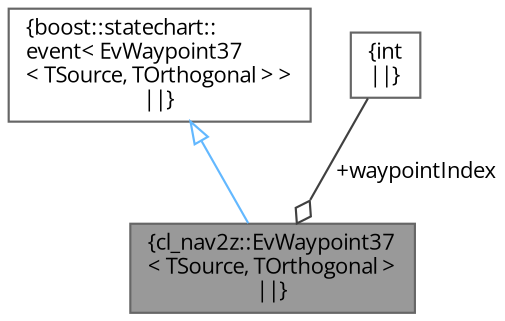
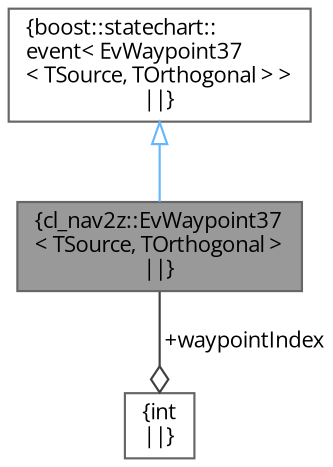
(339, 149) -> (160, 329)
